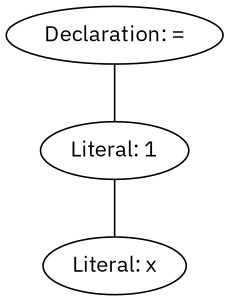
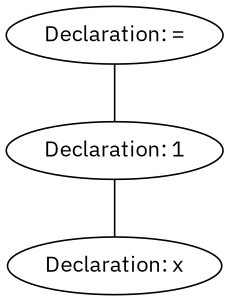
(115, 151) -> (115, 151)
(115, 266) -> (115, 266)
